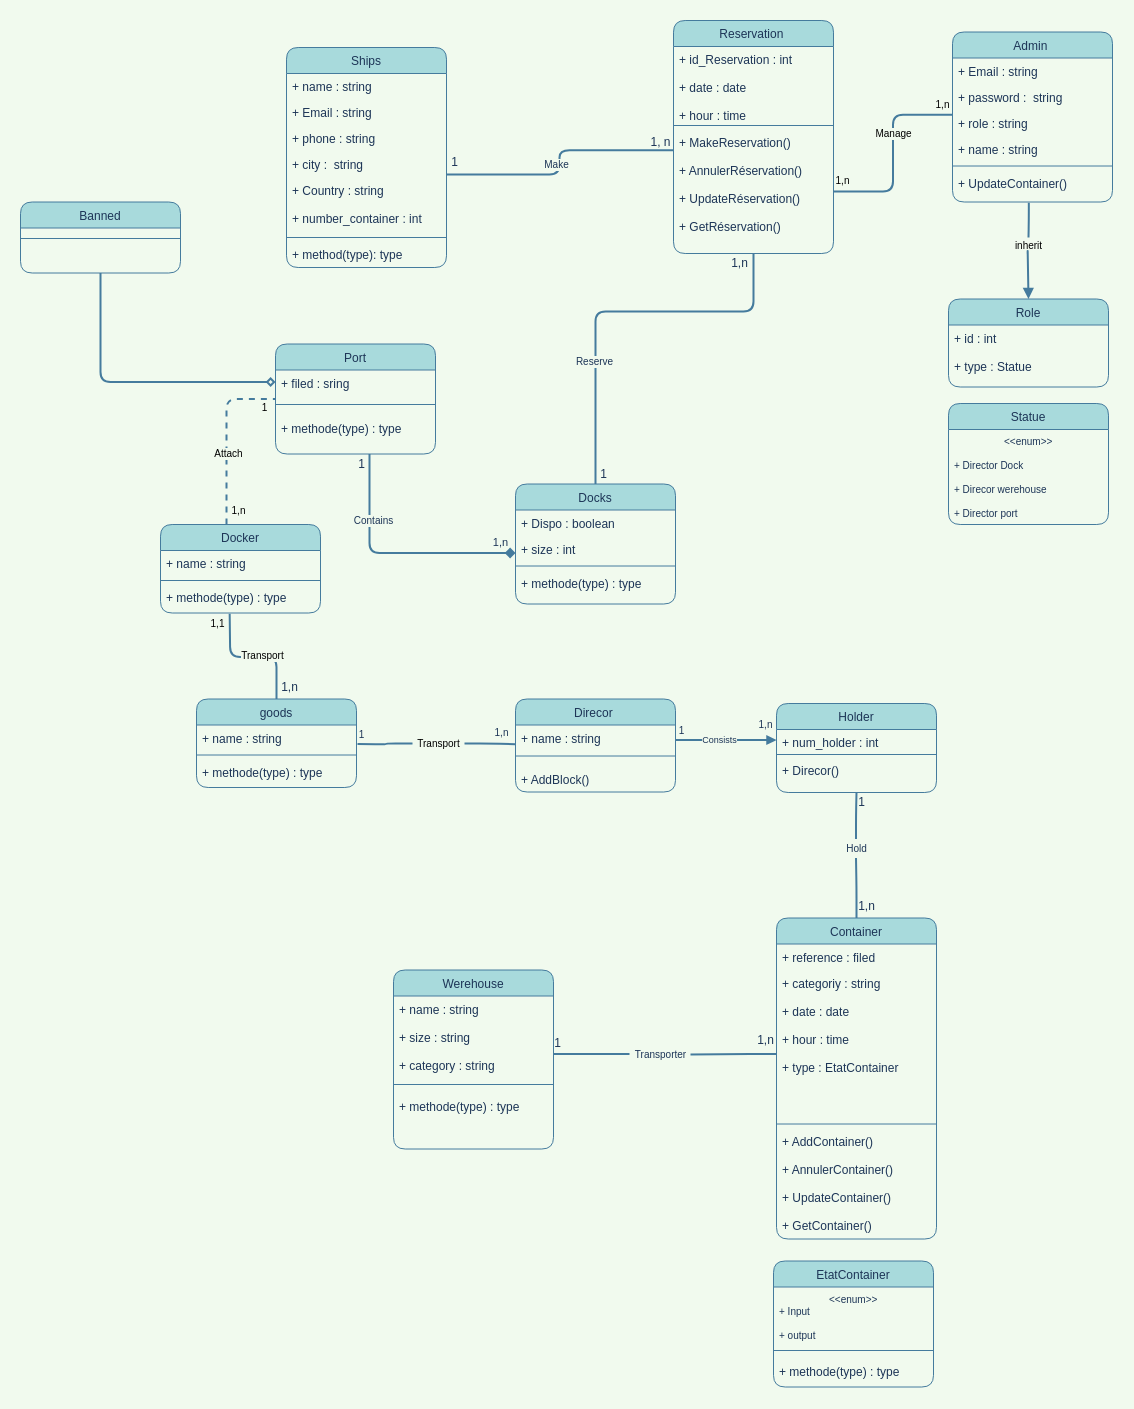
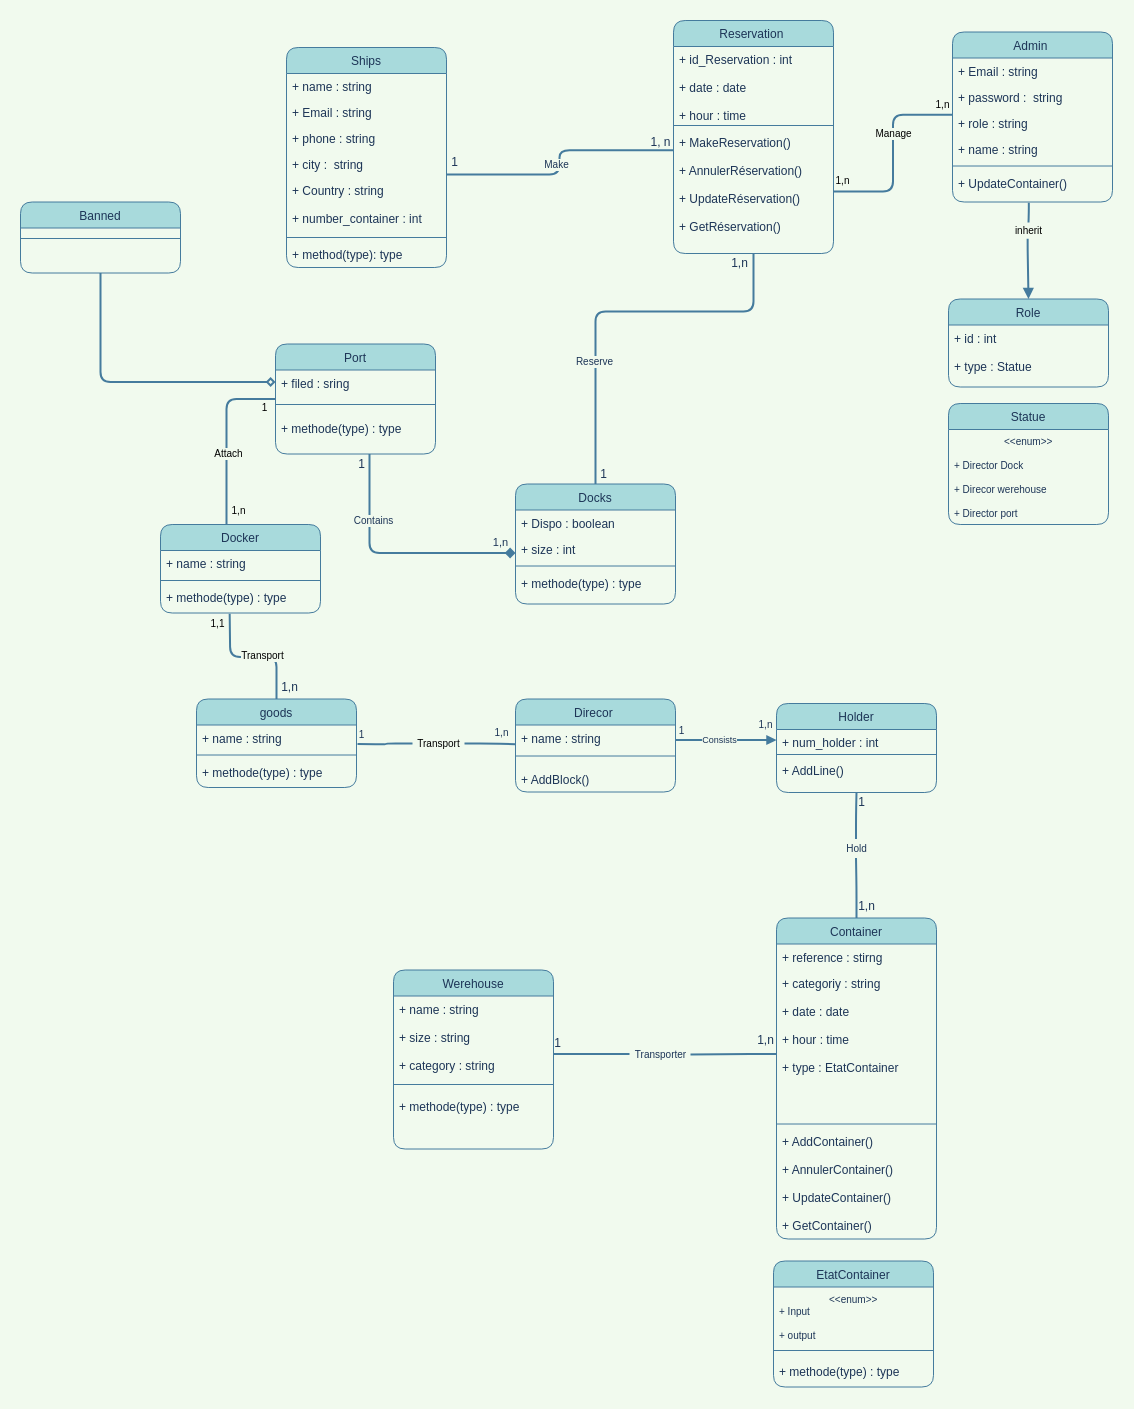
(1029, 246) -> (1029, 231)
(228, 403) -> (228, 403)
(816, 771) -> (816, 771)
(836, 958) -> (841, 958)
